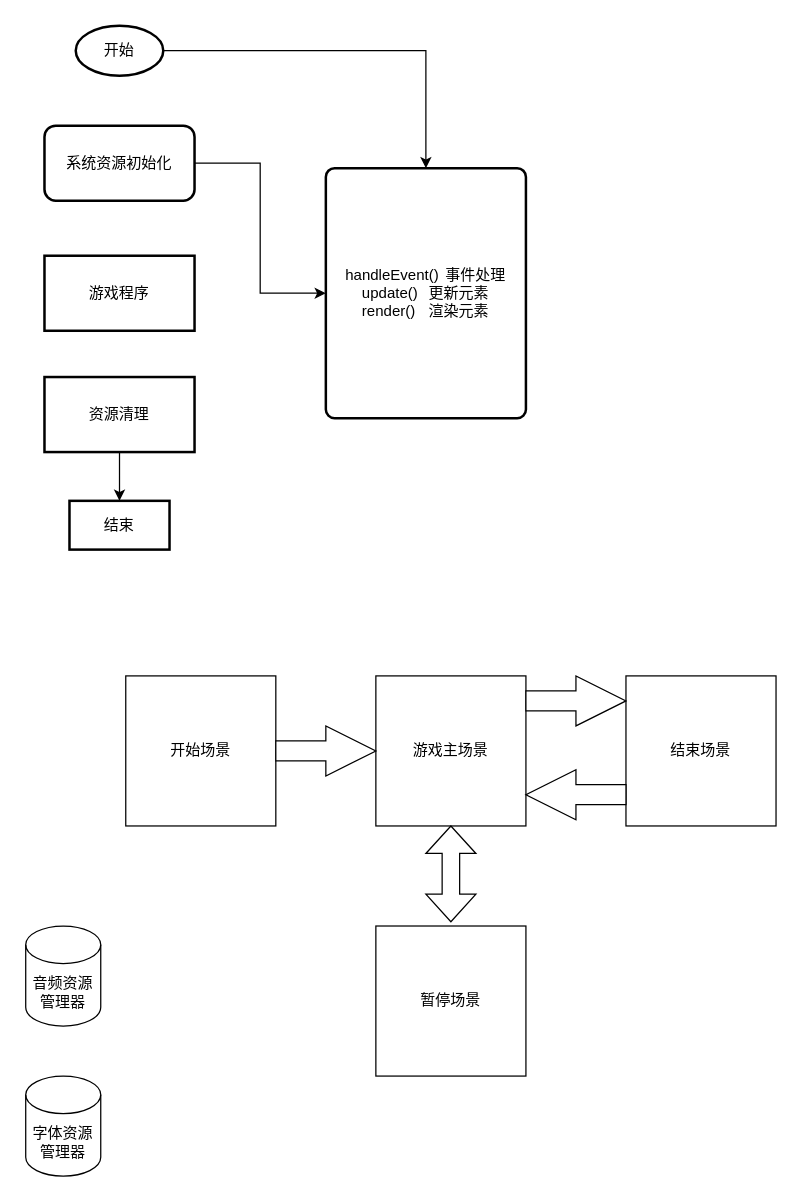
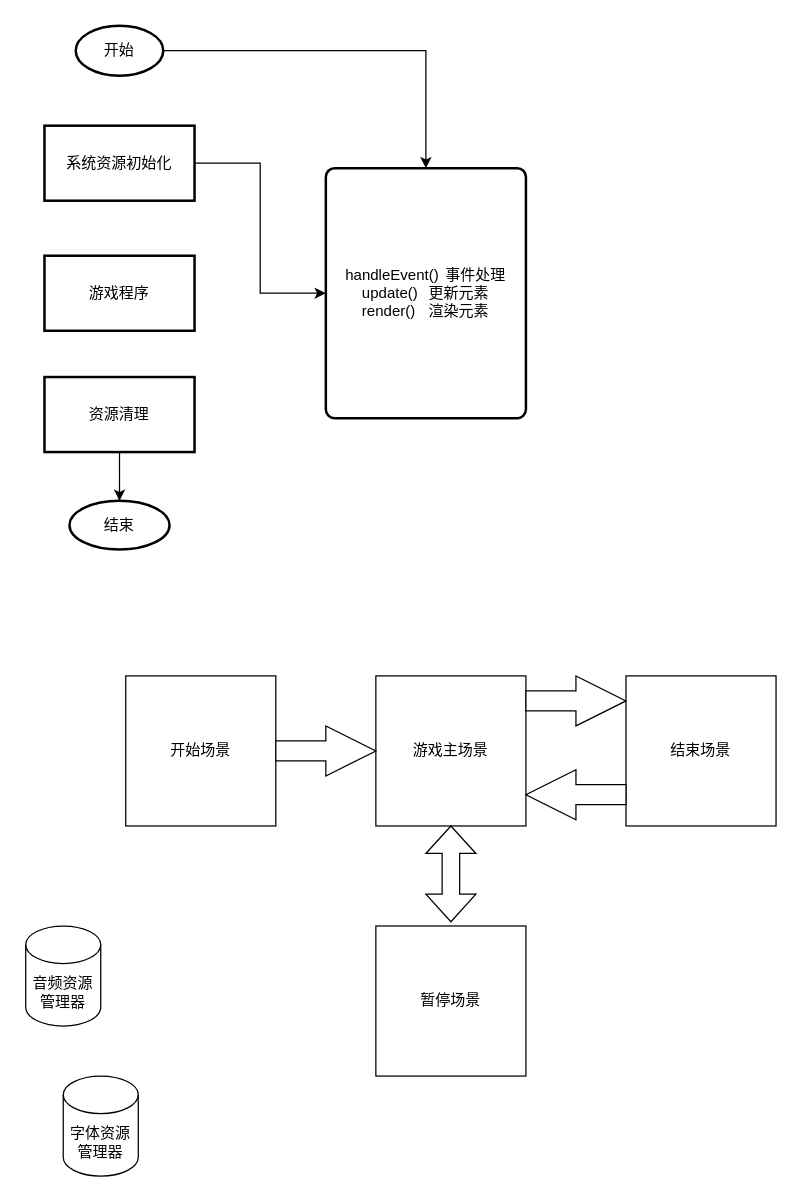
(119, 163) -> (119, 163)
(119, 525) -> (119, 525)
(63, 1126) -> (101, 1126)
